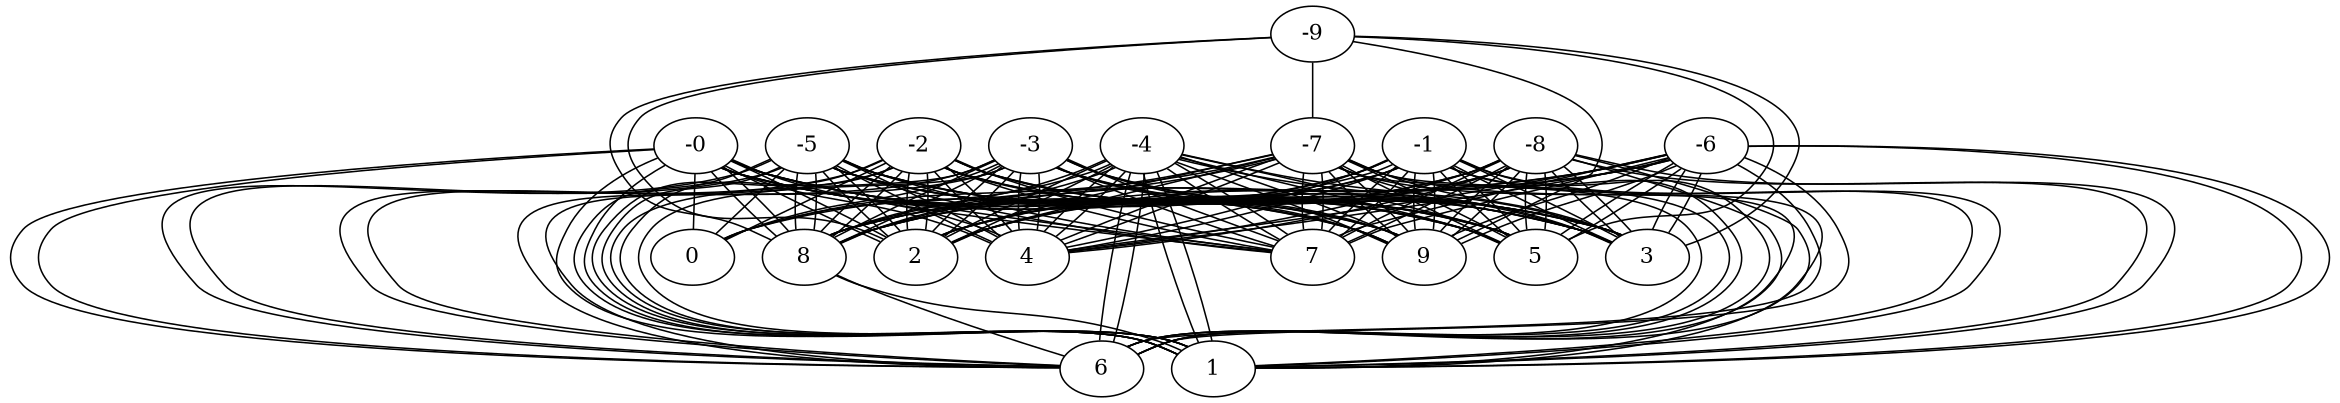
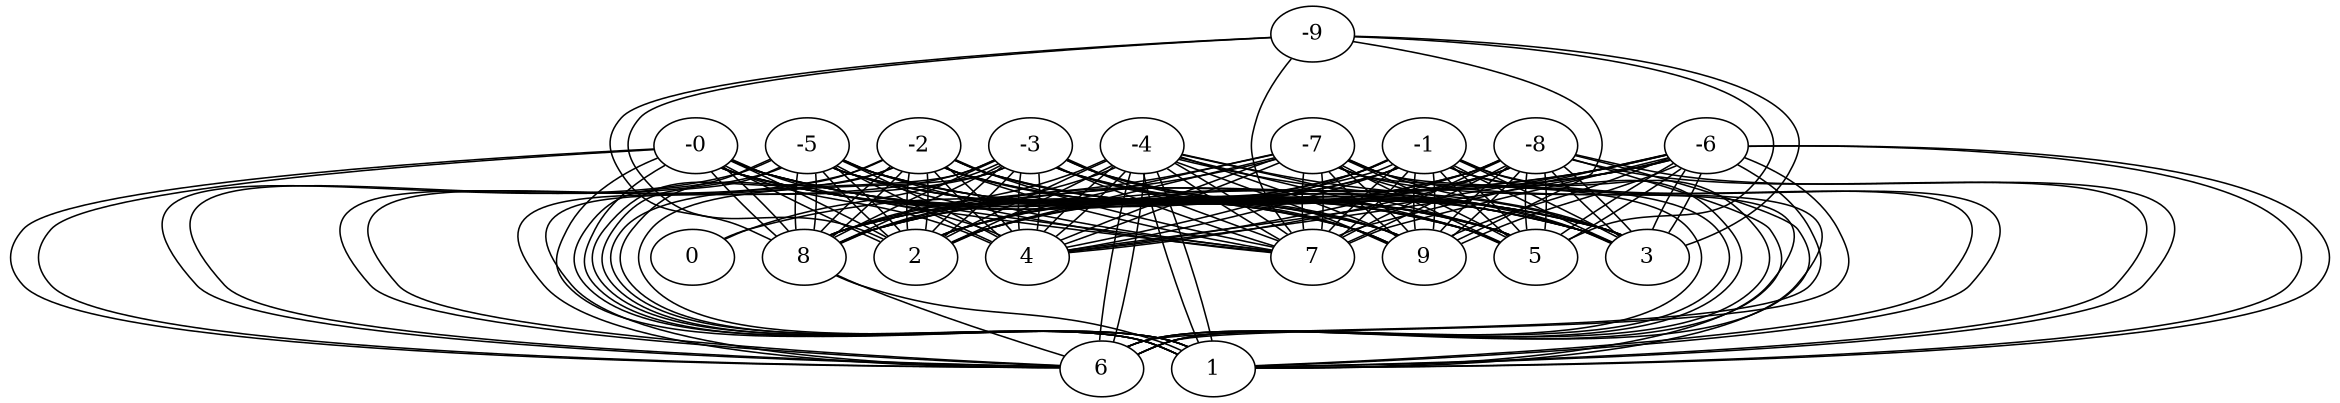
(1313, 90) -> (1251, 146)
(998, 193) -> none
(806, 201) -> none
(694, 202) -> none
(750, 202) -> none
(917, 202) -> none
